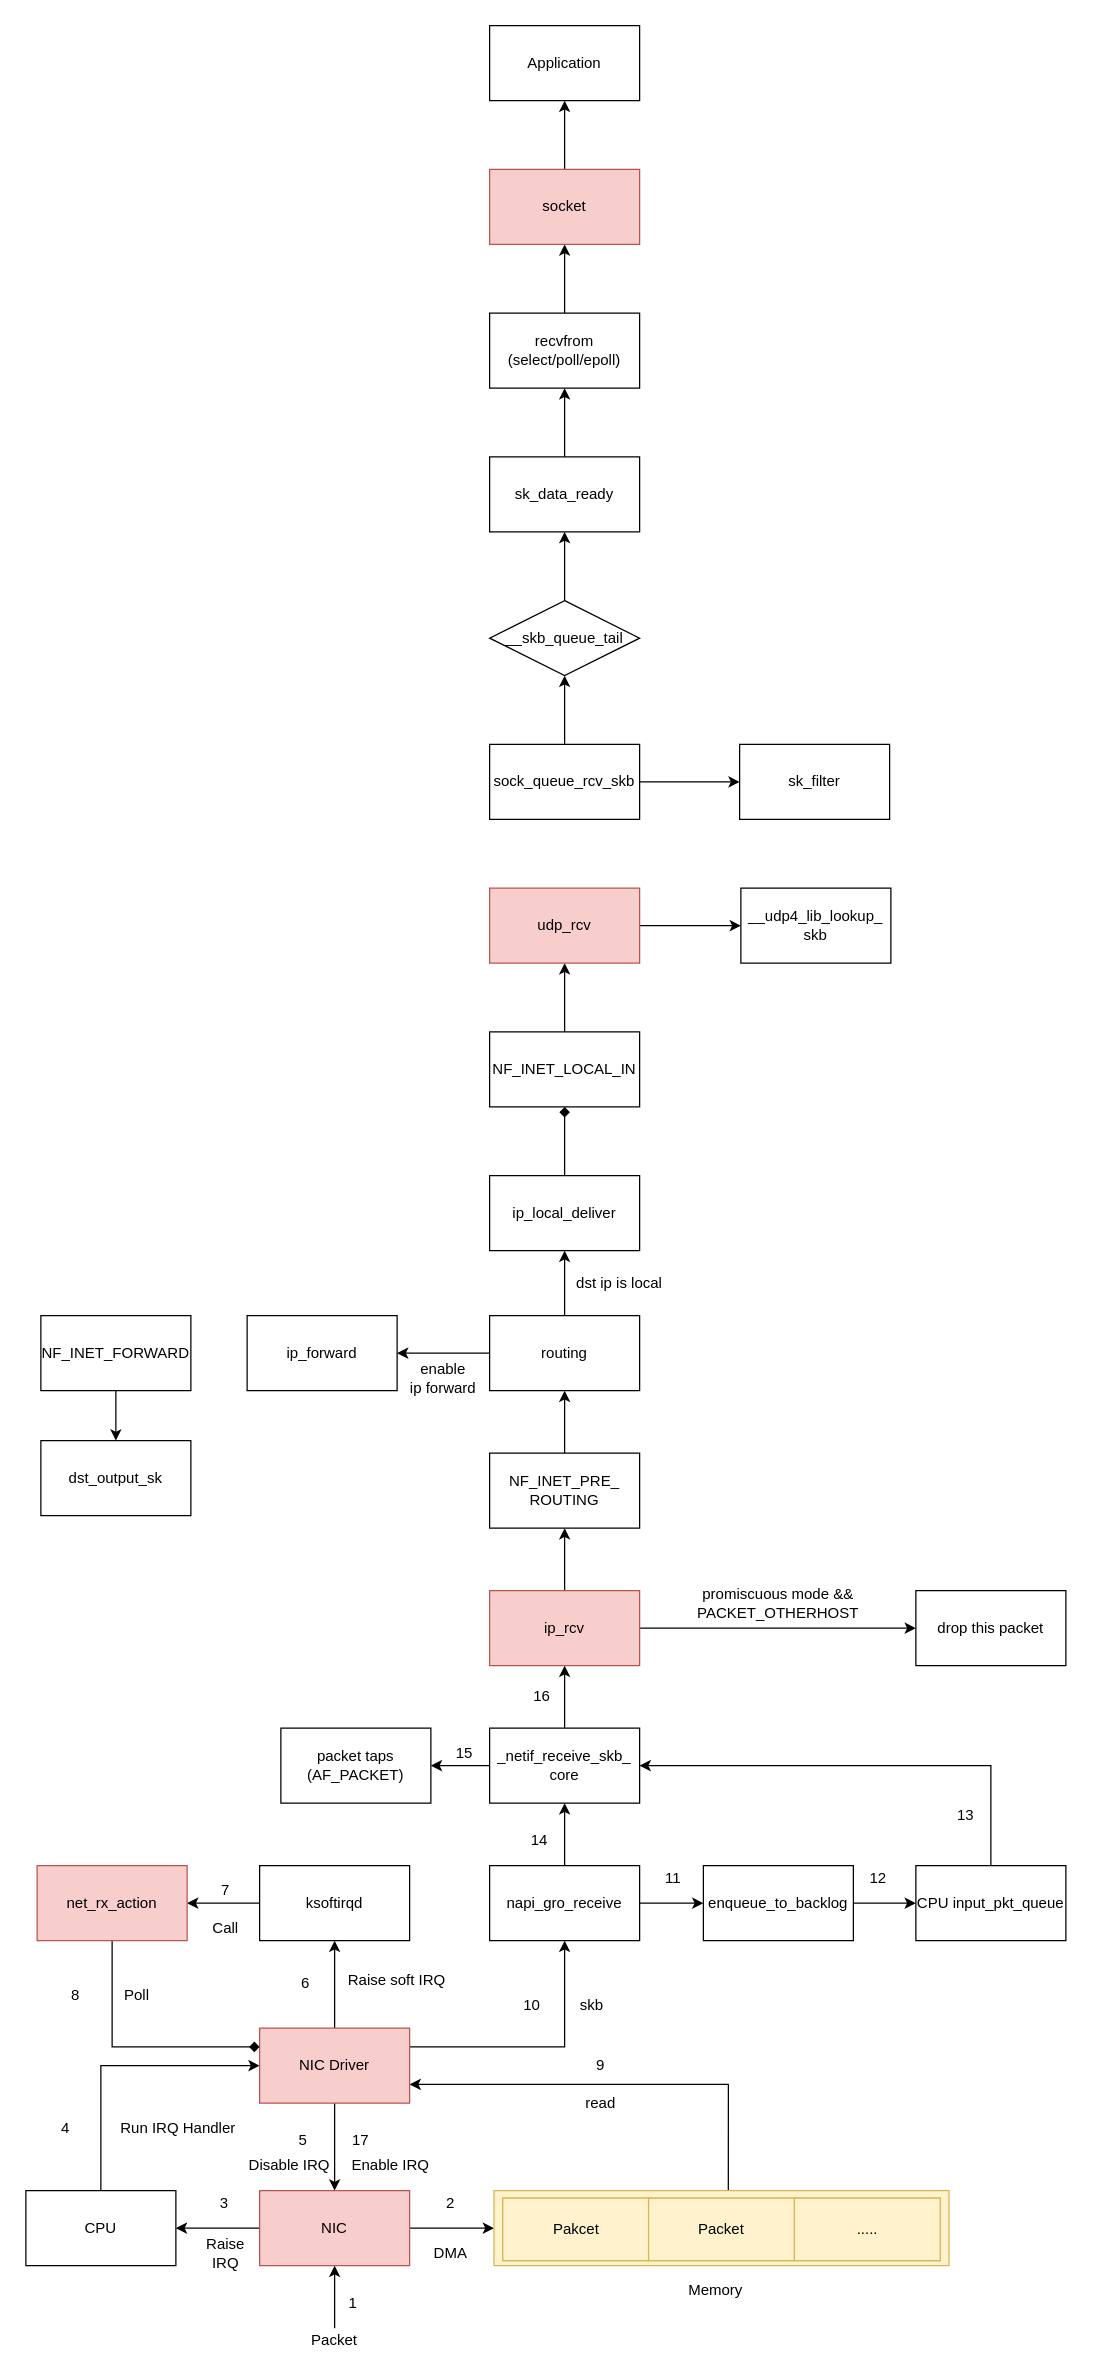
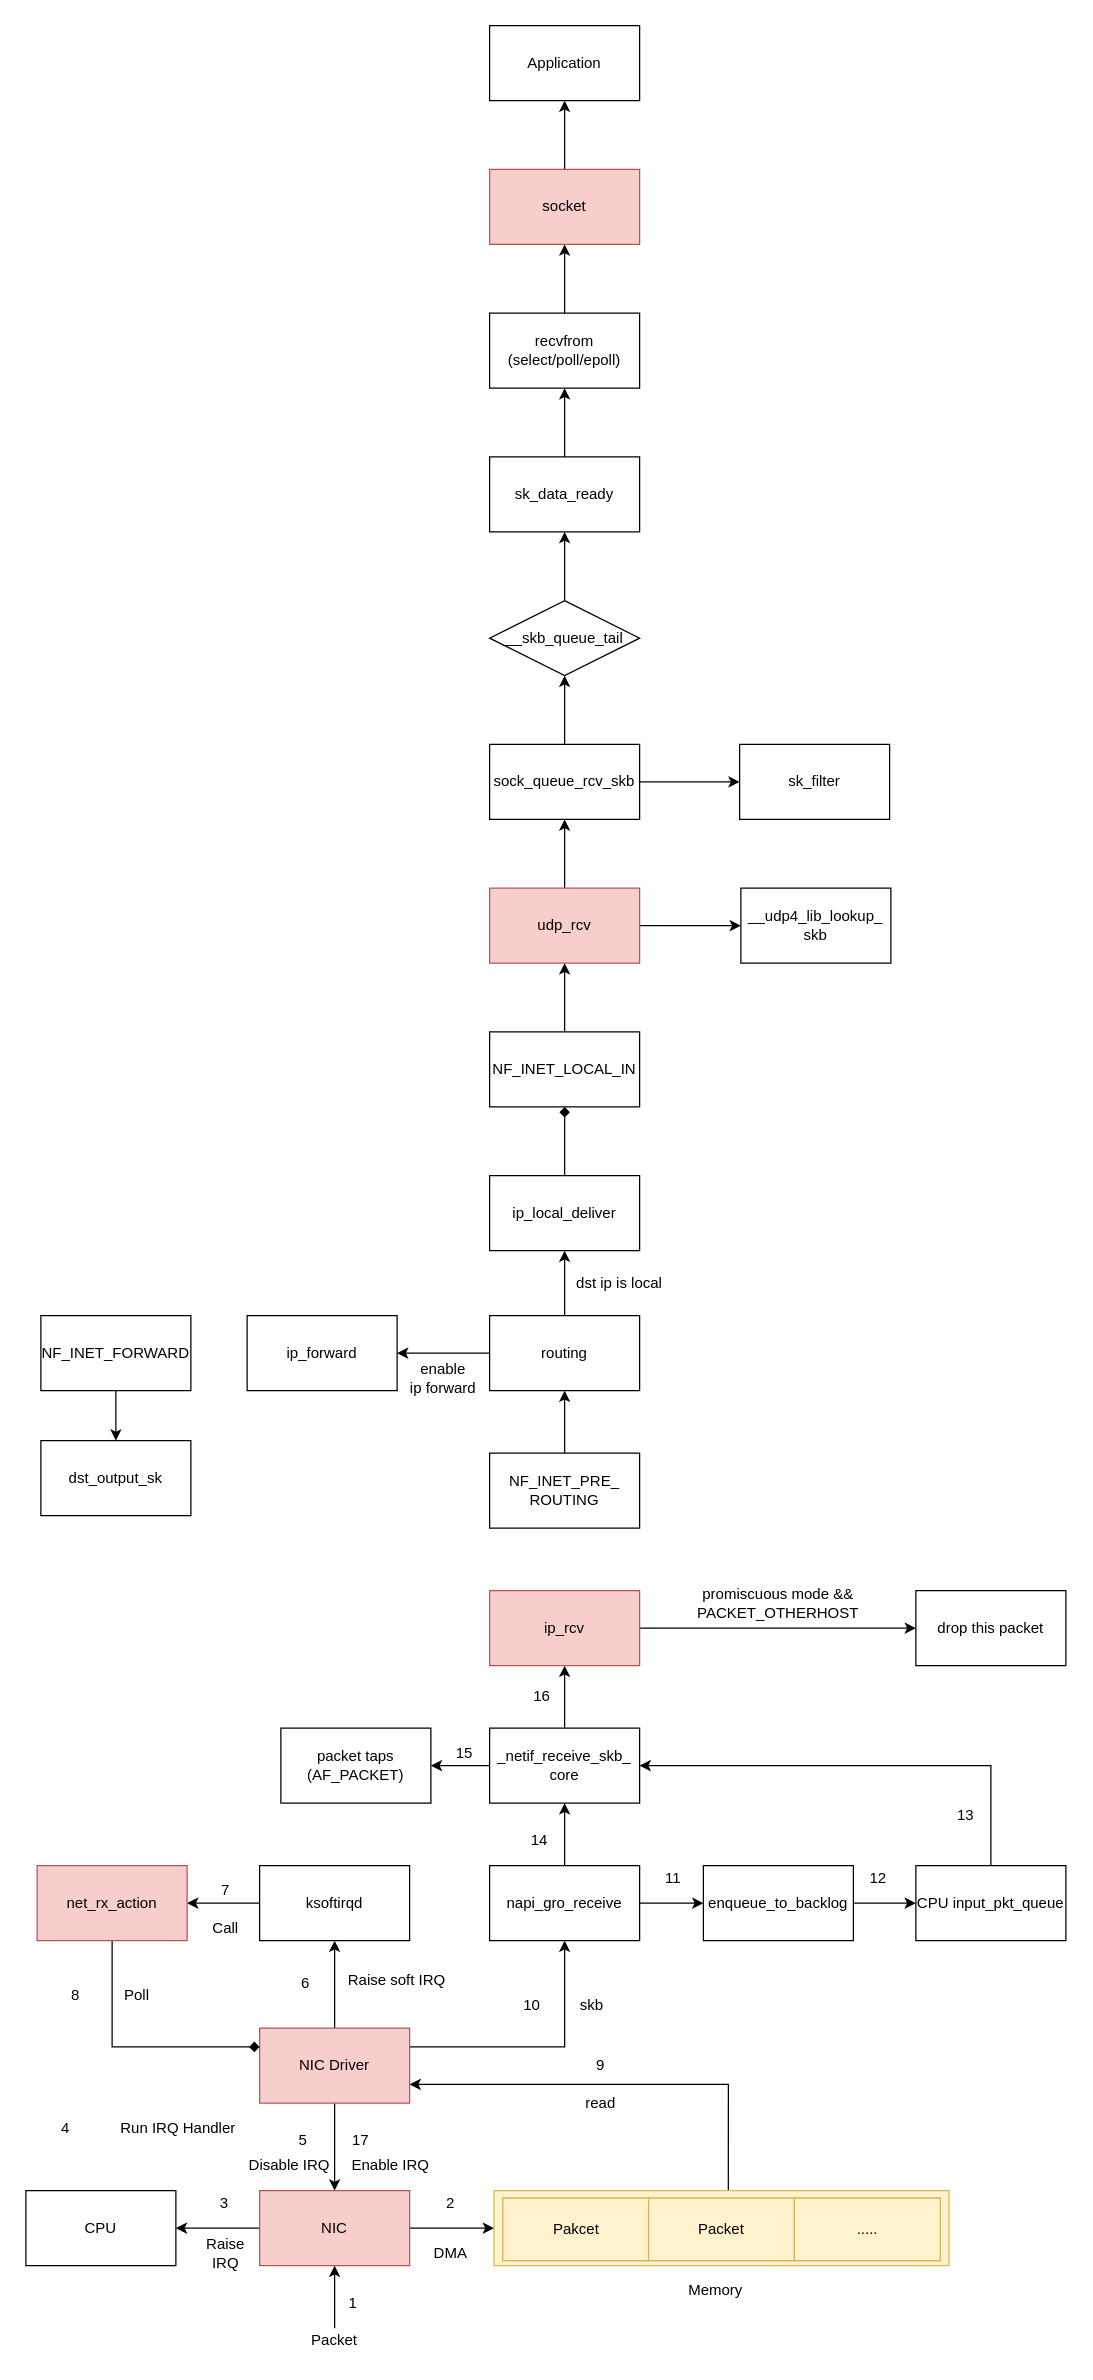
none -> (564, 858)
(564, 1563) -> none
(113, 2066) -> none
